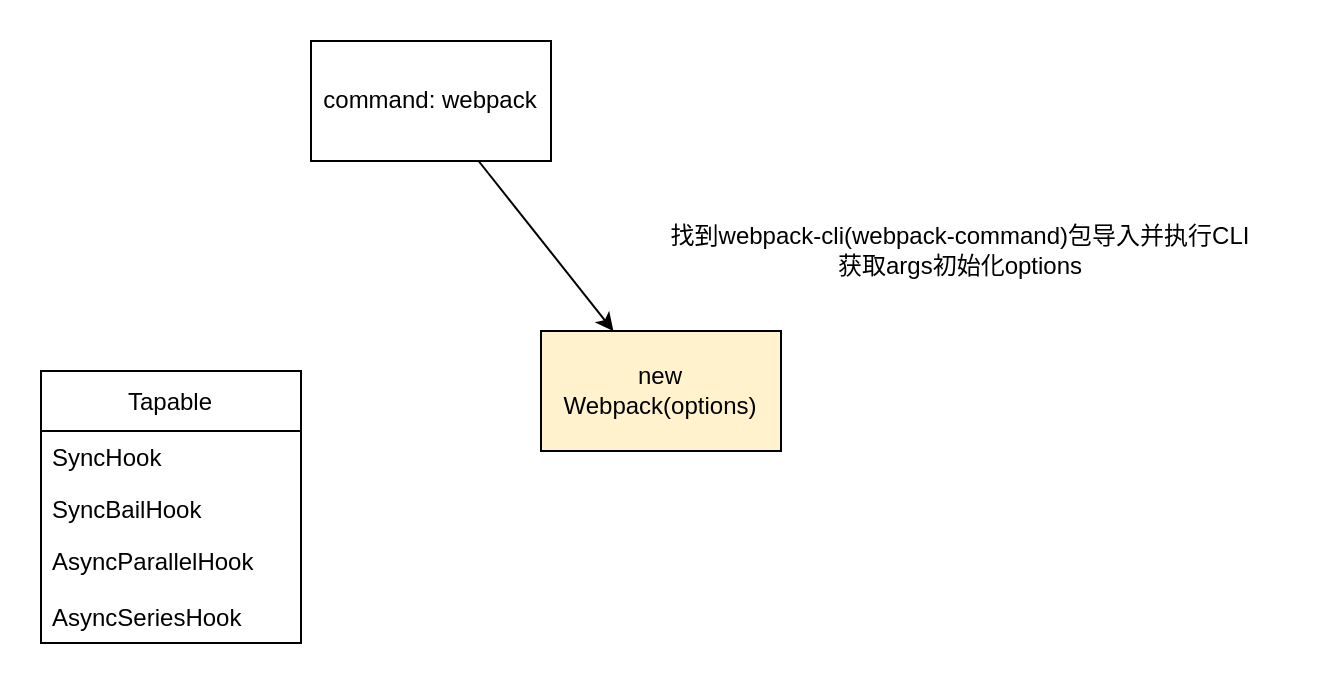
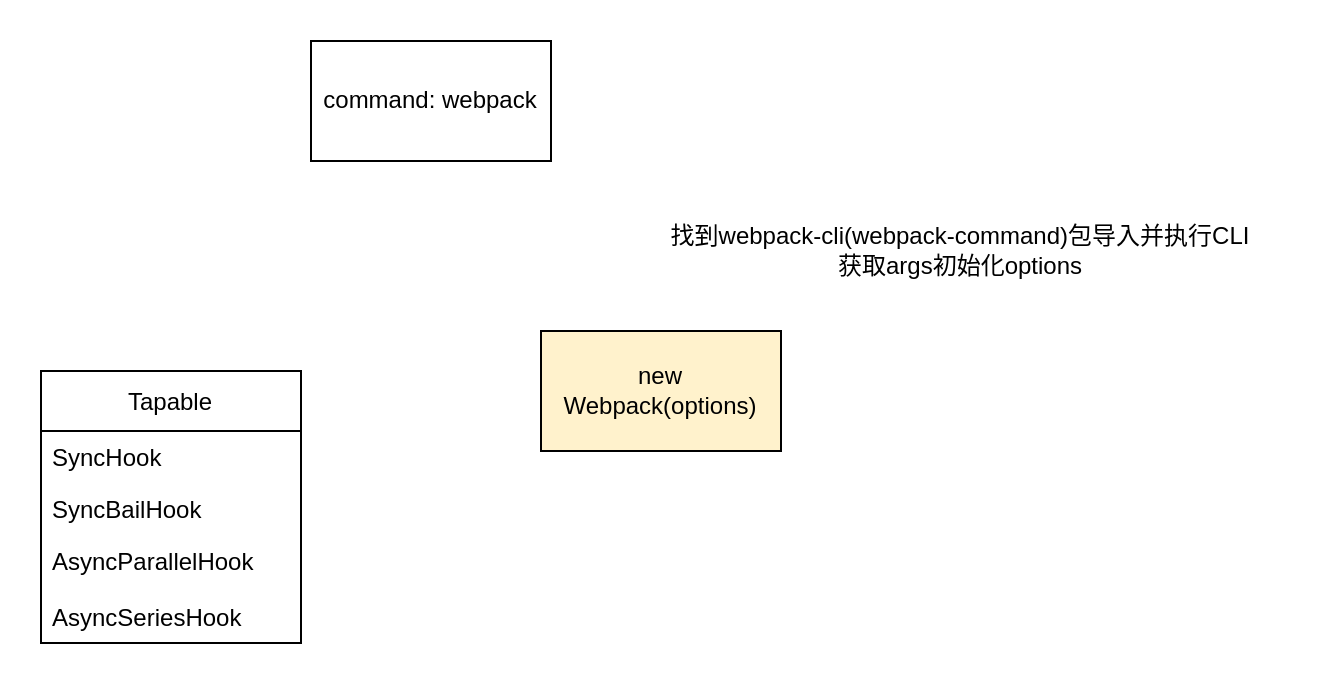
(542, 241) -> none
